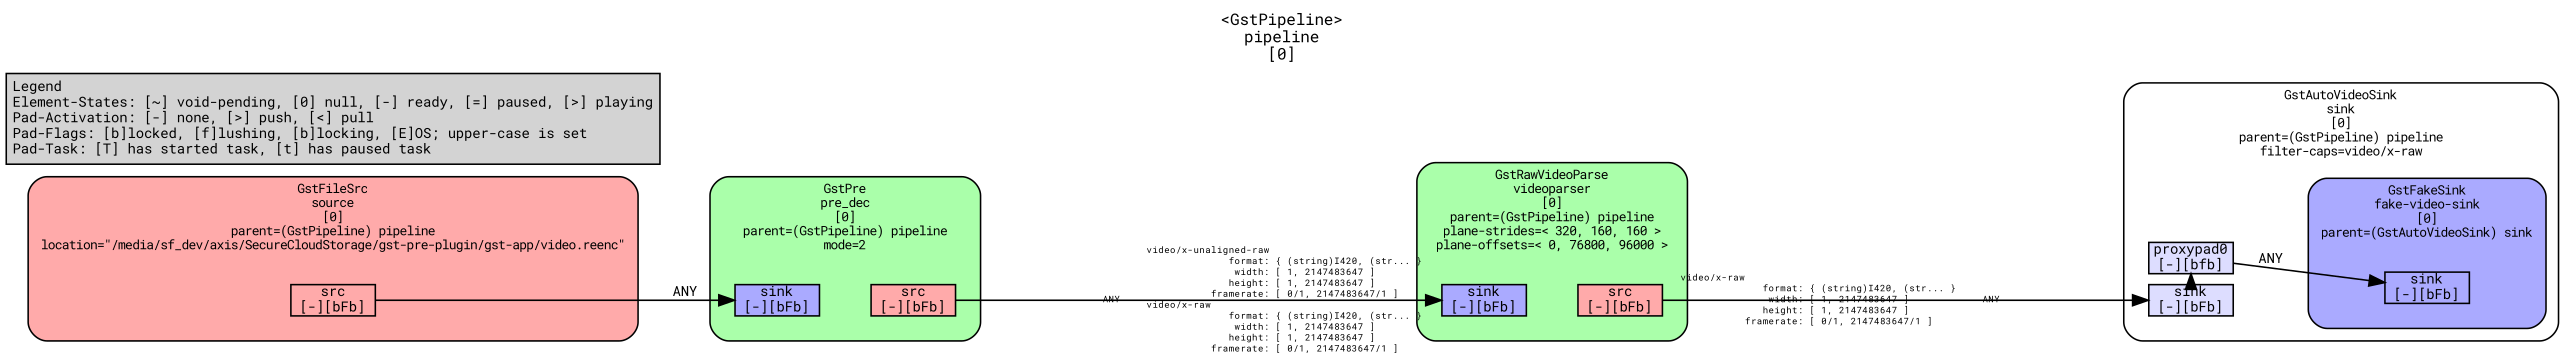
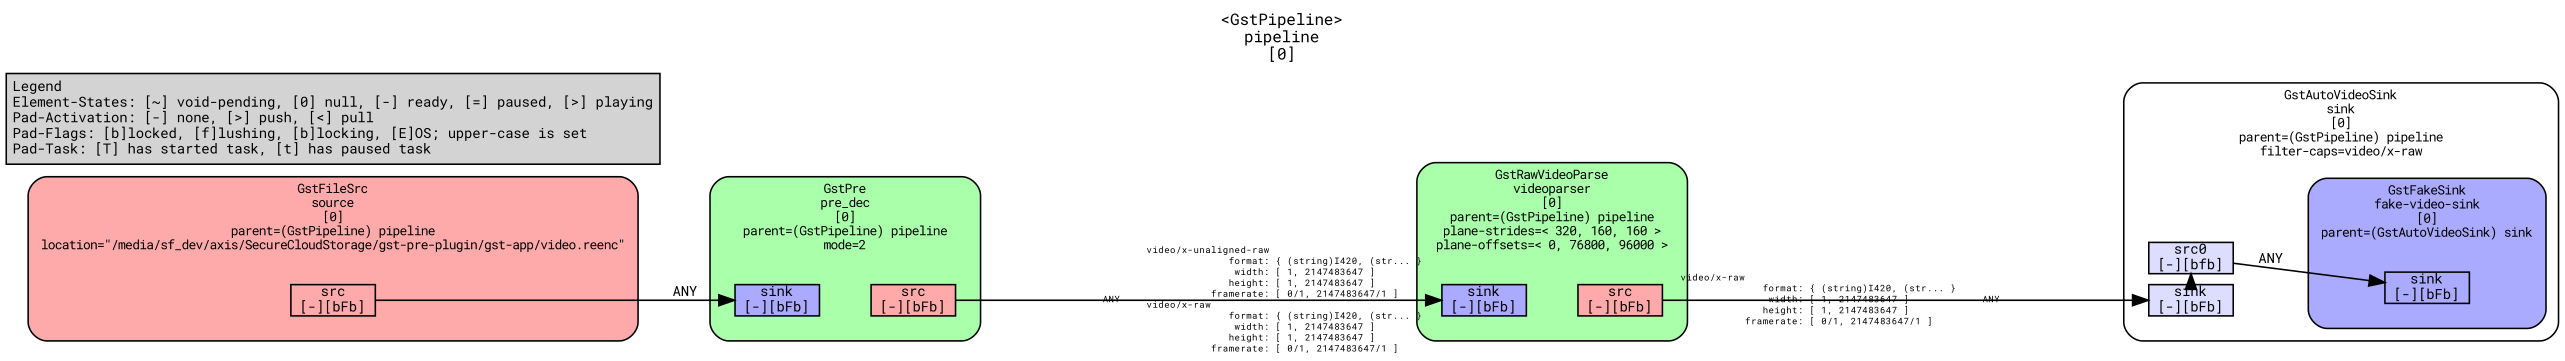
(2191, 258) -> (2191, 258)
